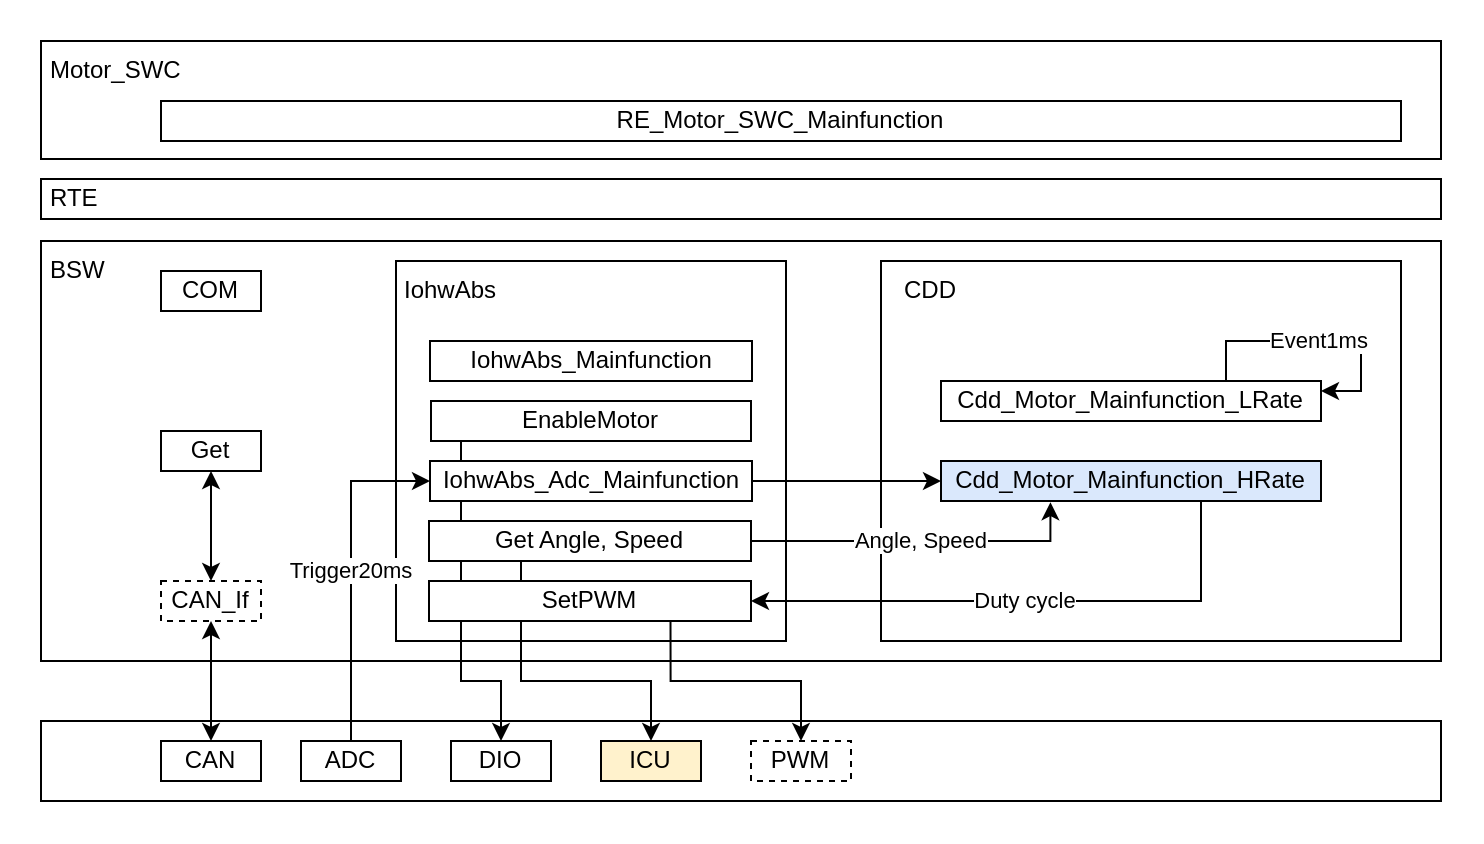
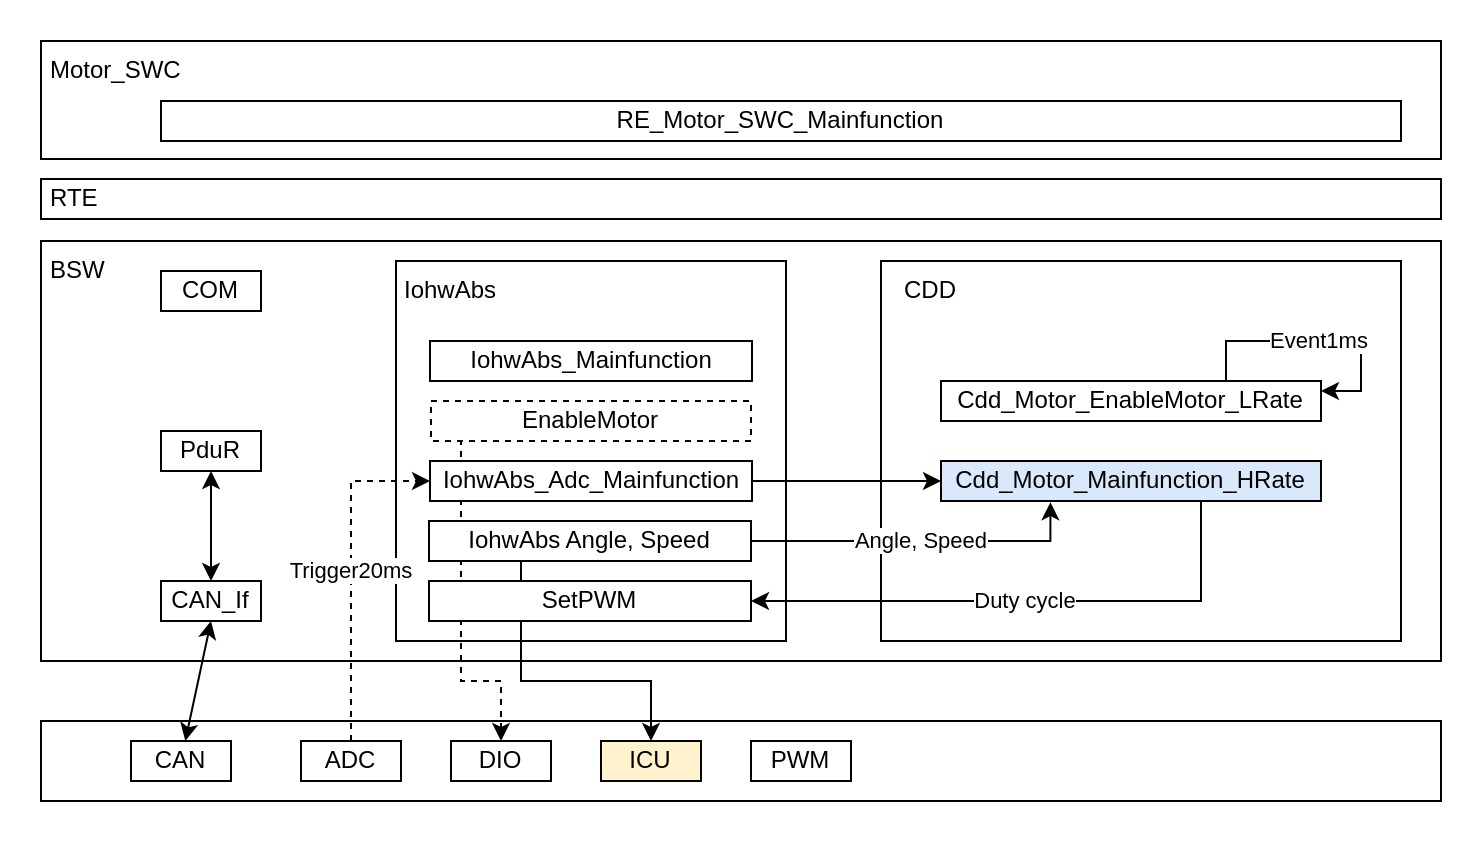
(1131, 401) -> (1131, 401)
(591, 421) -> (591, 421)
(211, 451) -> (211, 451)
(590, 541) -> (590, 541)
(211, 601) -> (211, 601)
(351, 660) -> (351, 660)
(472, 681) -> (472, 681)
(729, 681) -> none
(211, 761) -> (181, 761)
(801, 761) -> (801, 761)
